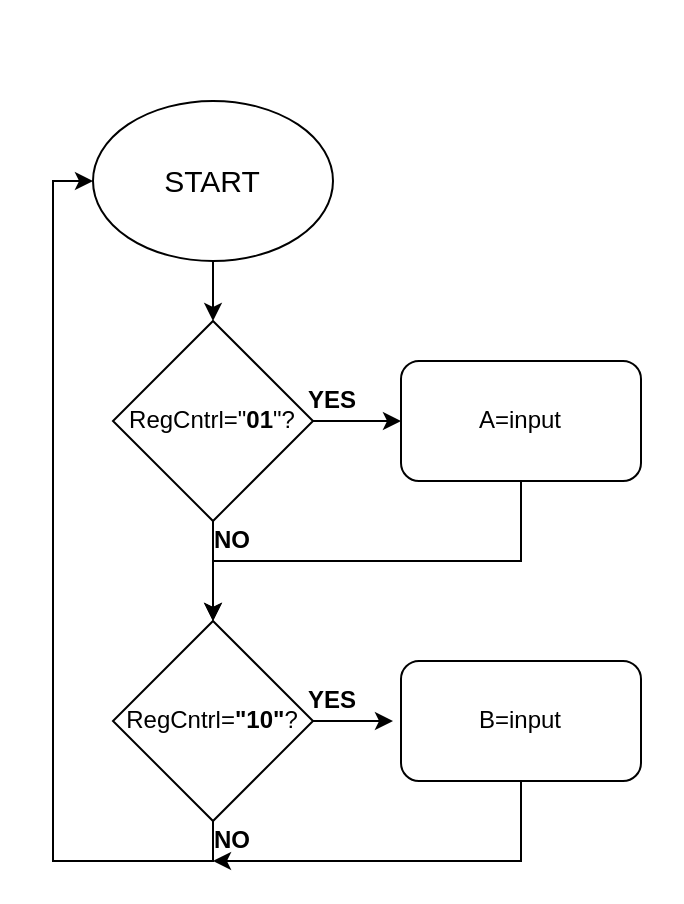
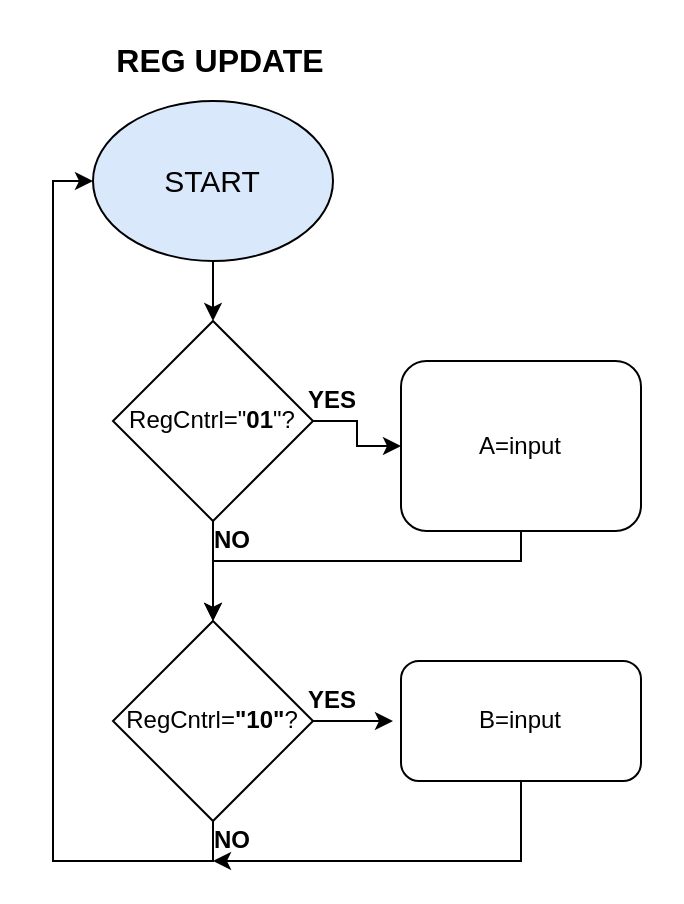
none -> (221, 61)
(213, 181) -> (213, 181)
(521, 421) -> (521, 446)
